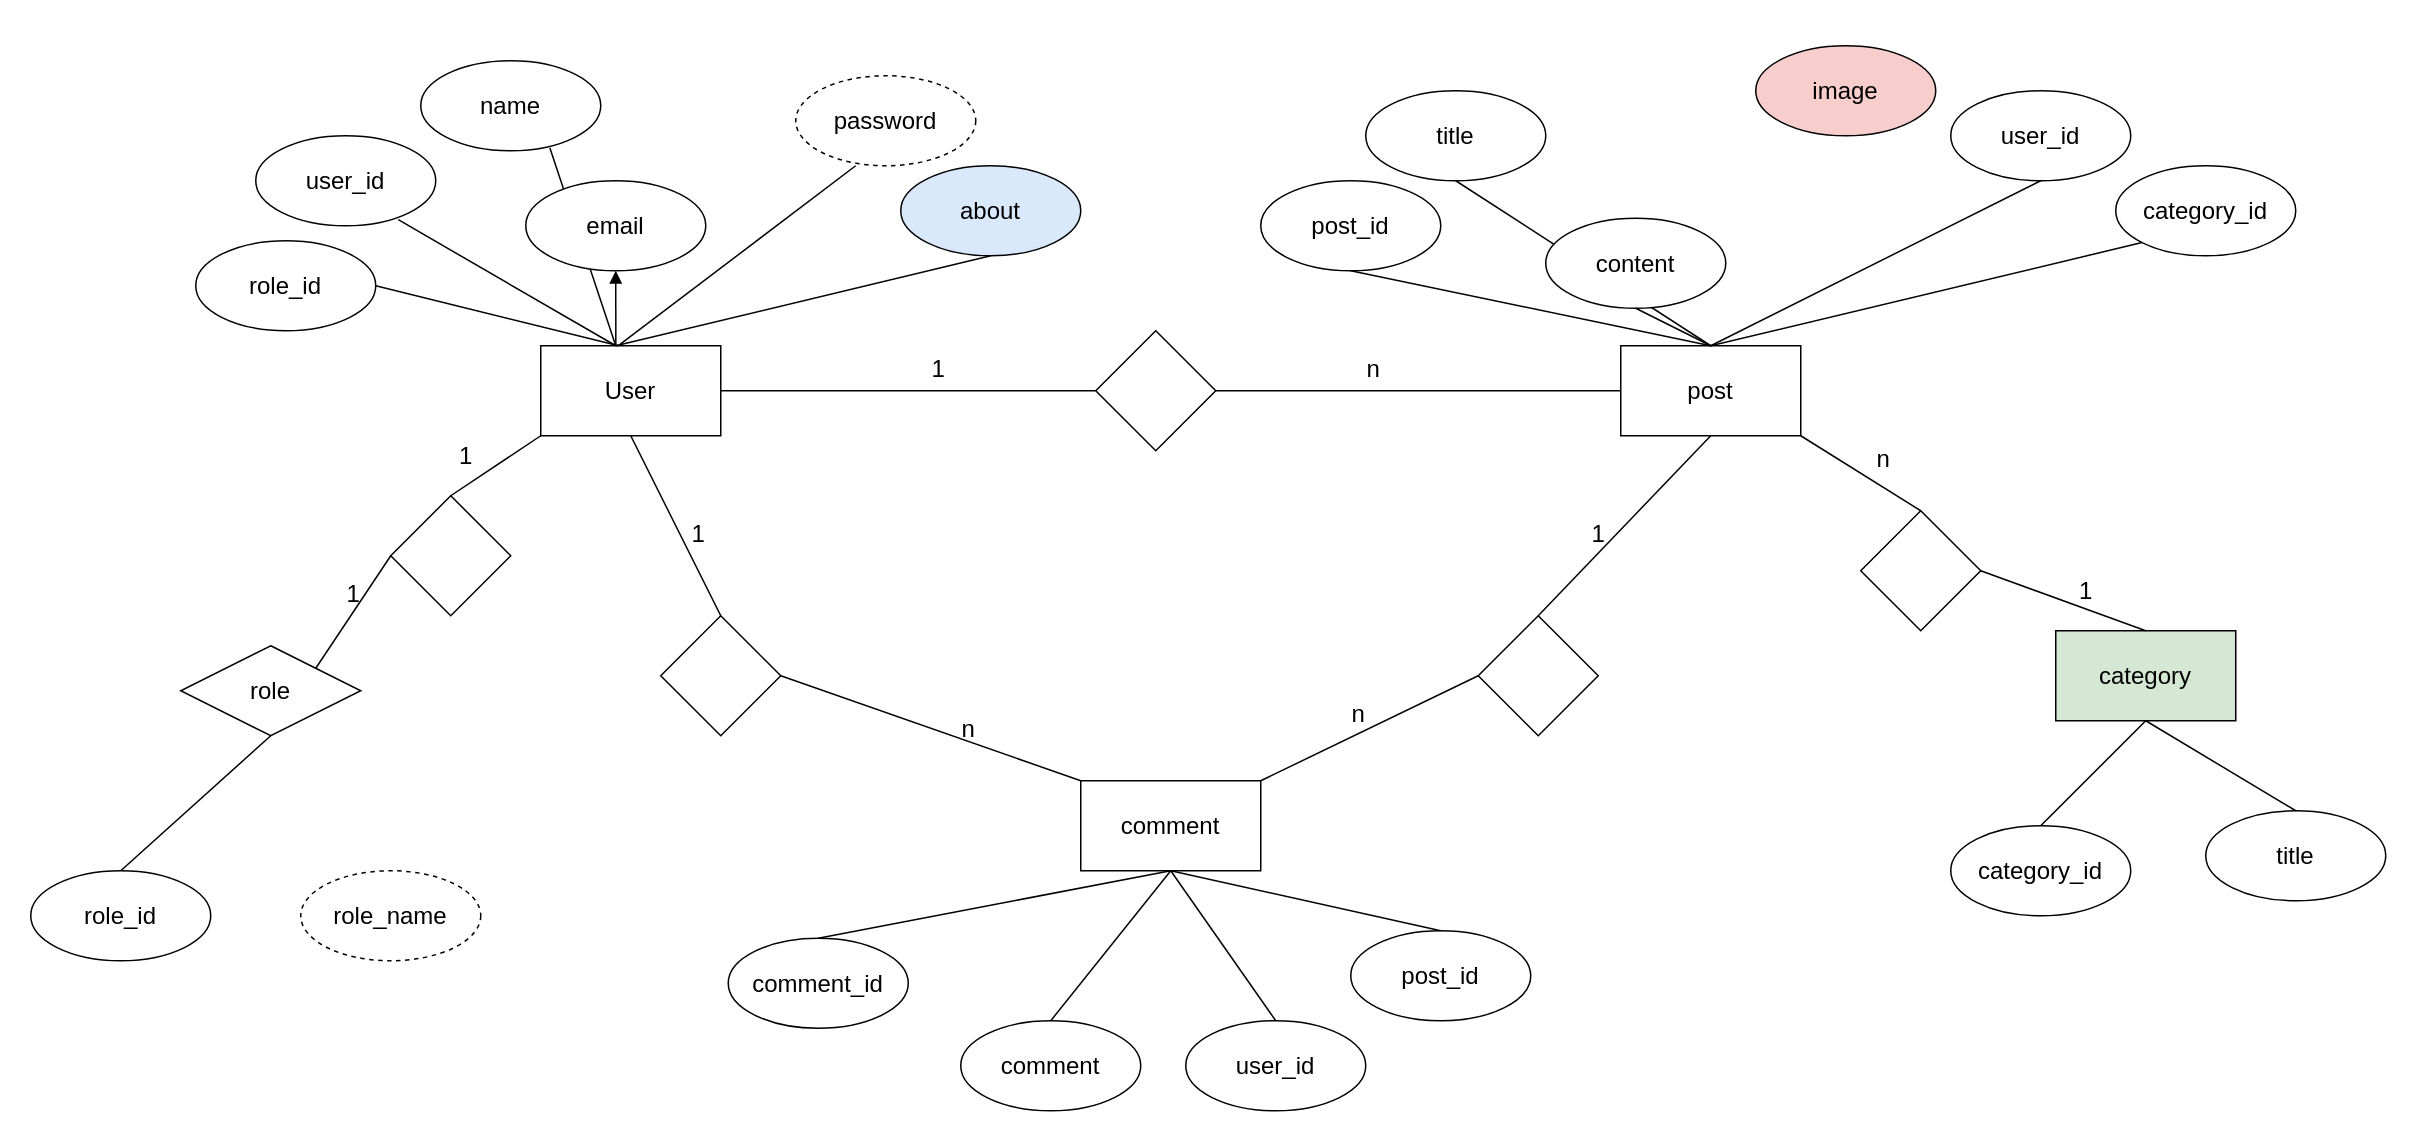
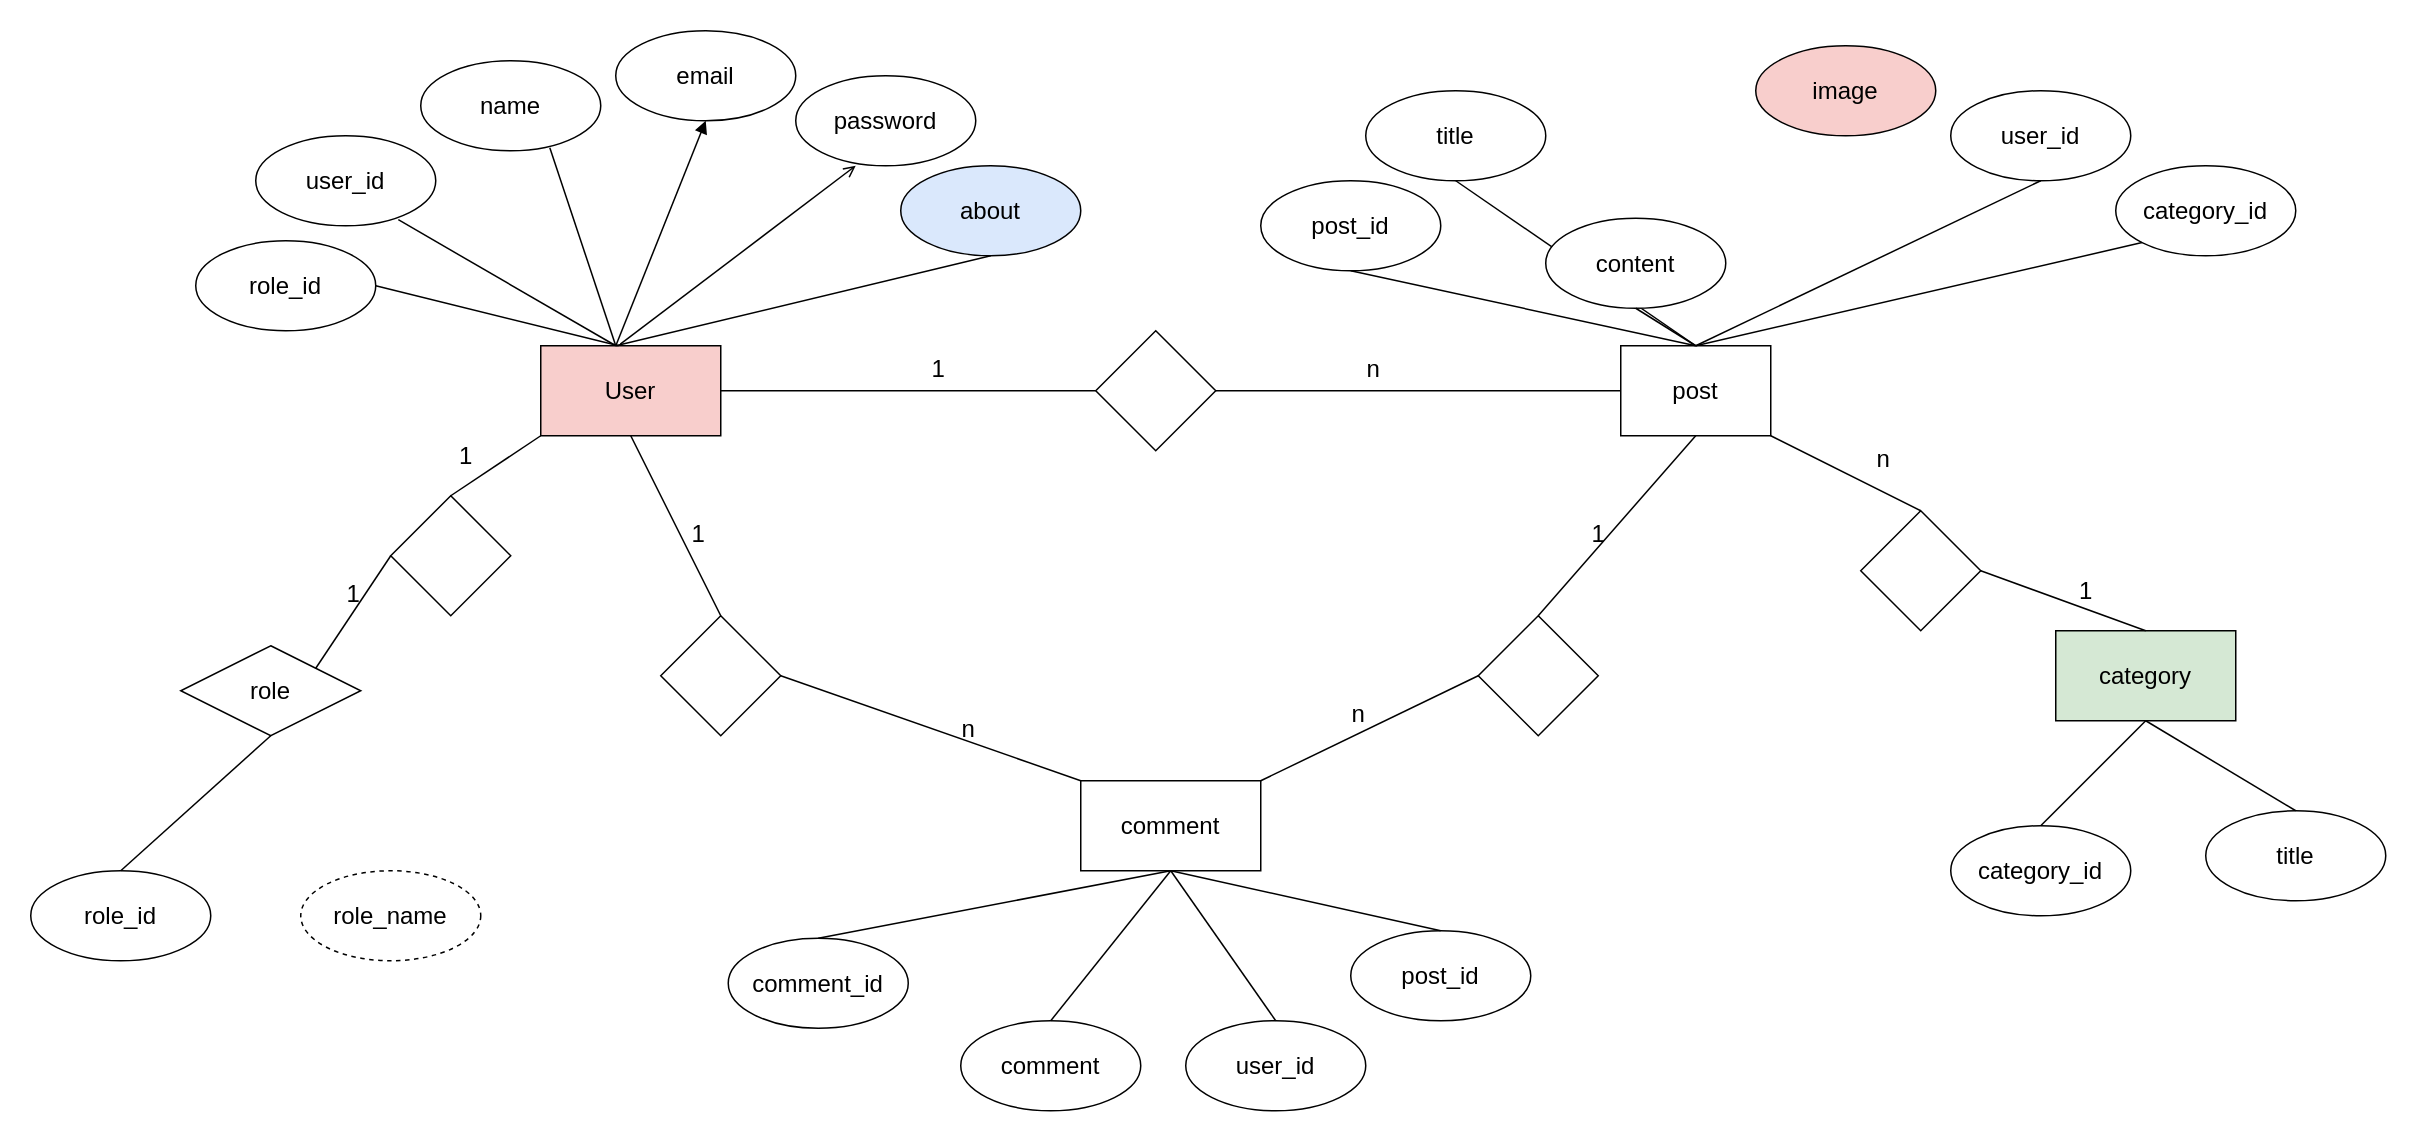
(886, 121) -> (886, 121)
(851, 169) -> (850, 170)
(616, 226) -> (706, 76)
(631, 391) -> (631, 391)
(1711, 391) -> (1696, 391)
